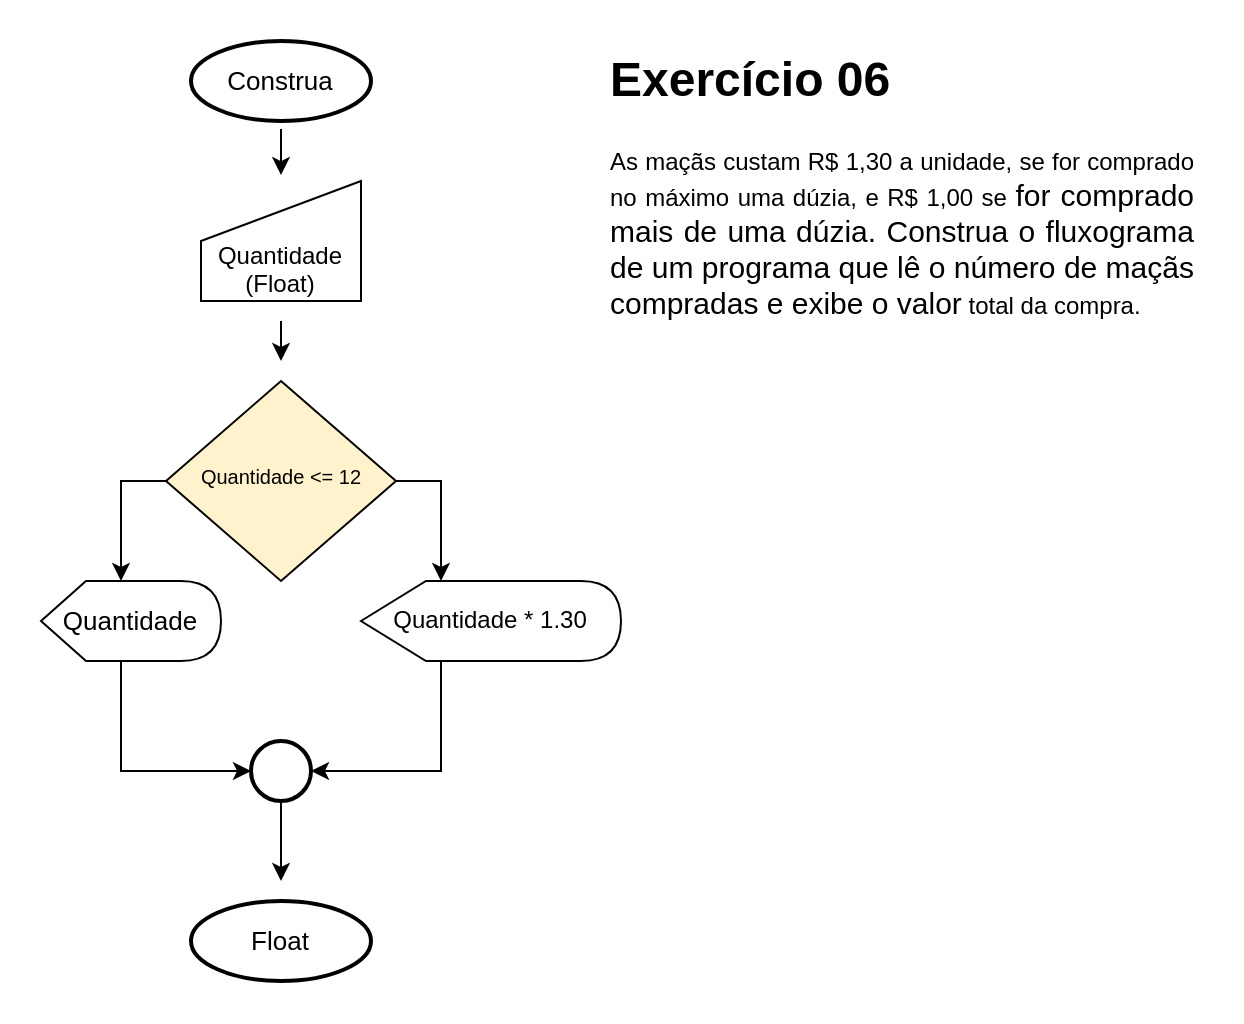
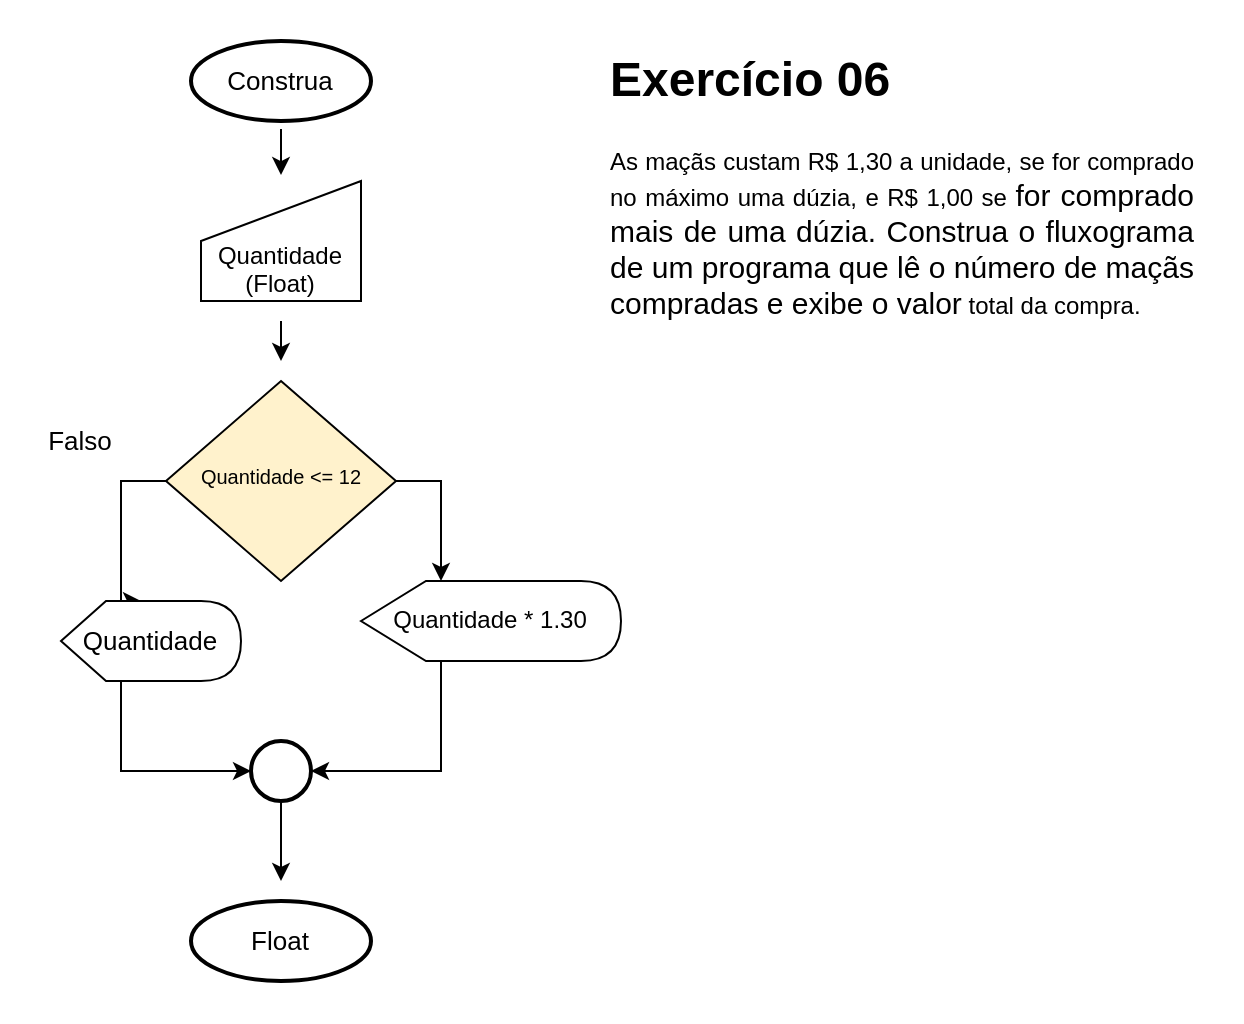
none -> (81, 441)
(131, 621) -> (151, 641)
